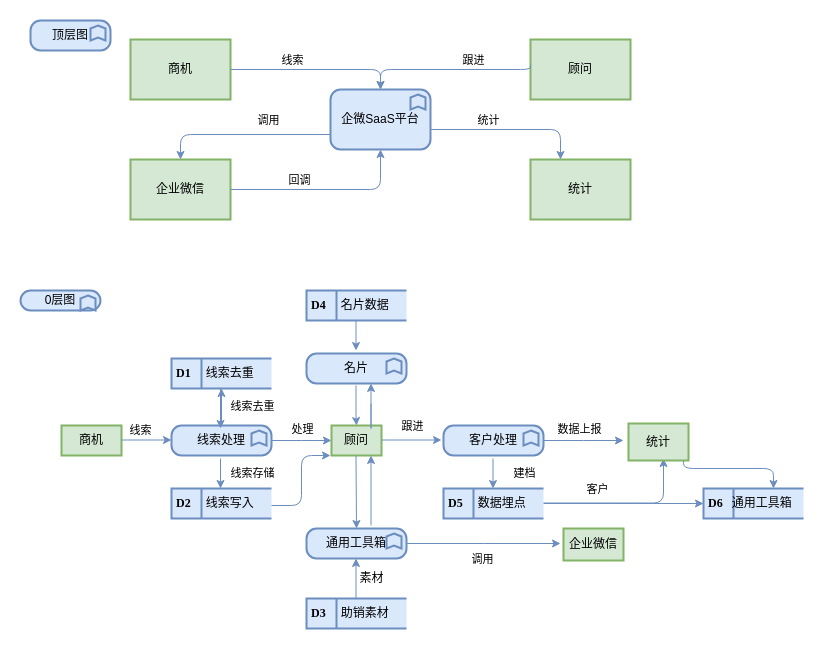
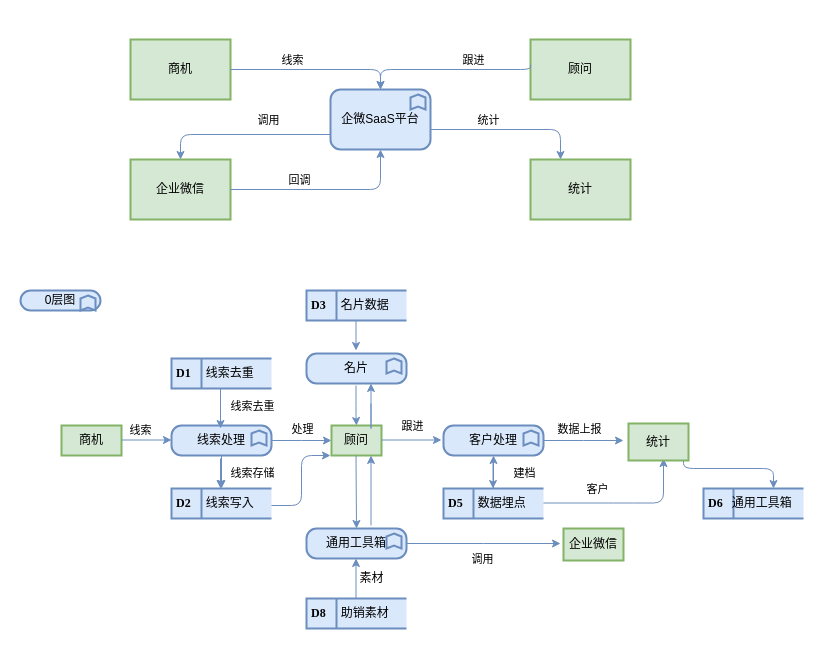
(71, 36) -> none
(356, 306) -> (356, 306)
(222, 407) -> (222, 476)
(675, 504) -> (494, 488)
(356, 614) -> (356, 614)
